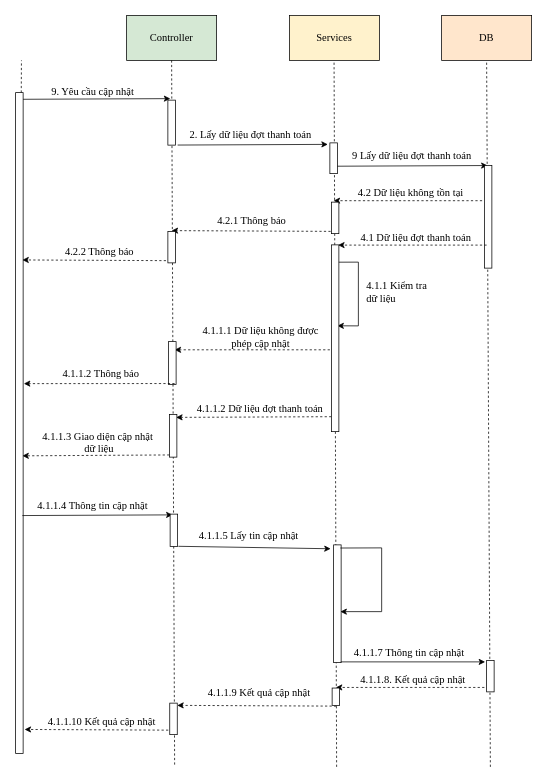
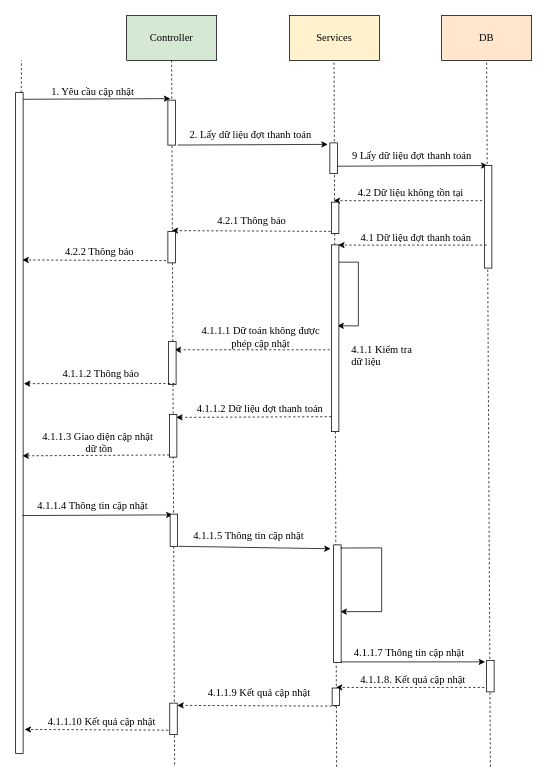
(93, 92) -> (93, 92)
(400, 292) -> (385, 356)
(261, 337) -> (261, 337)
(99, 443) -> (99, 443)
(249, 537) -> (249, 537)
